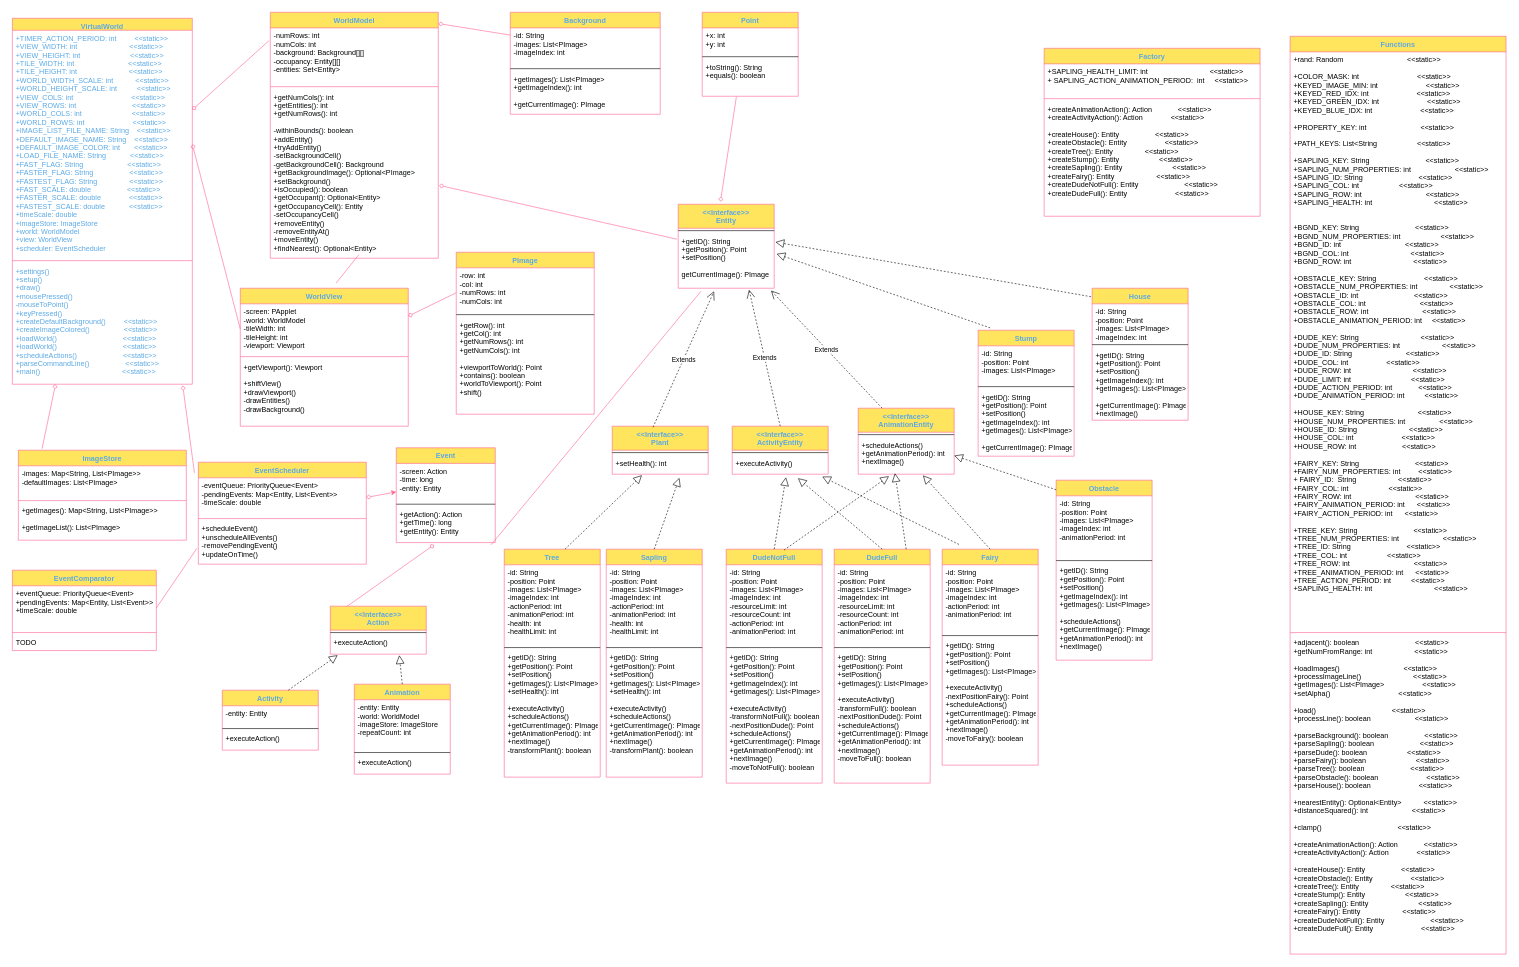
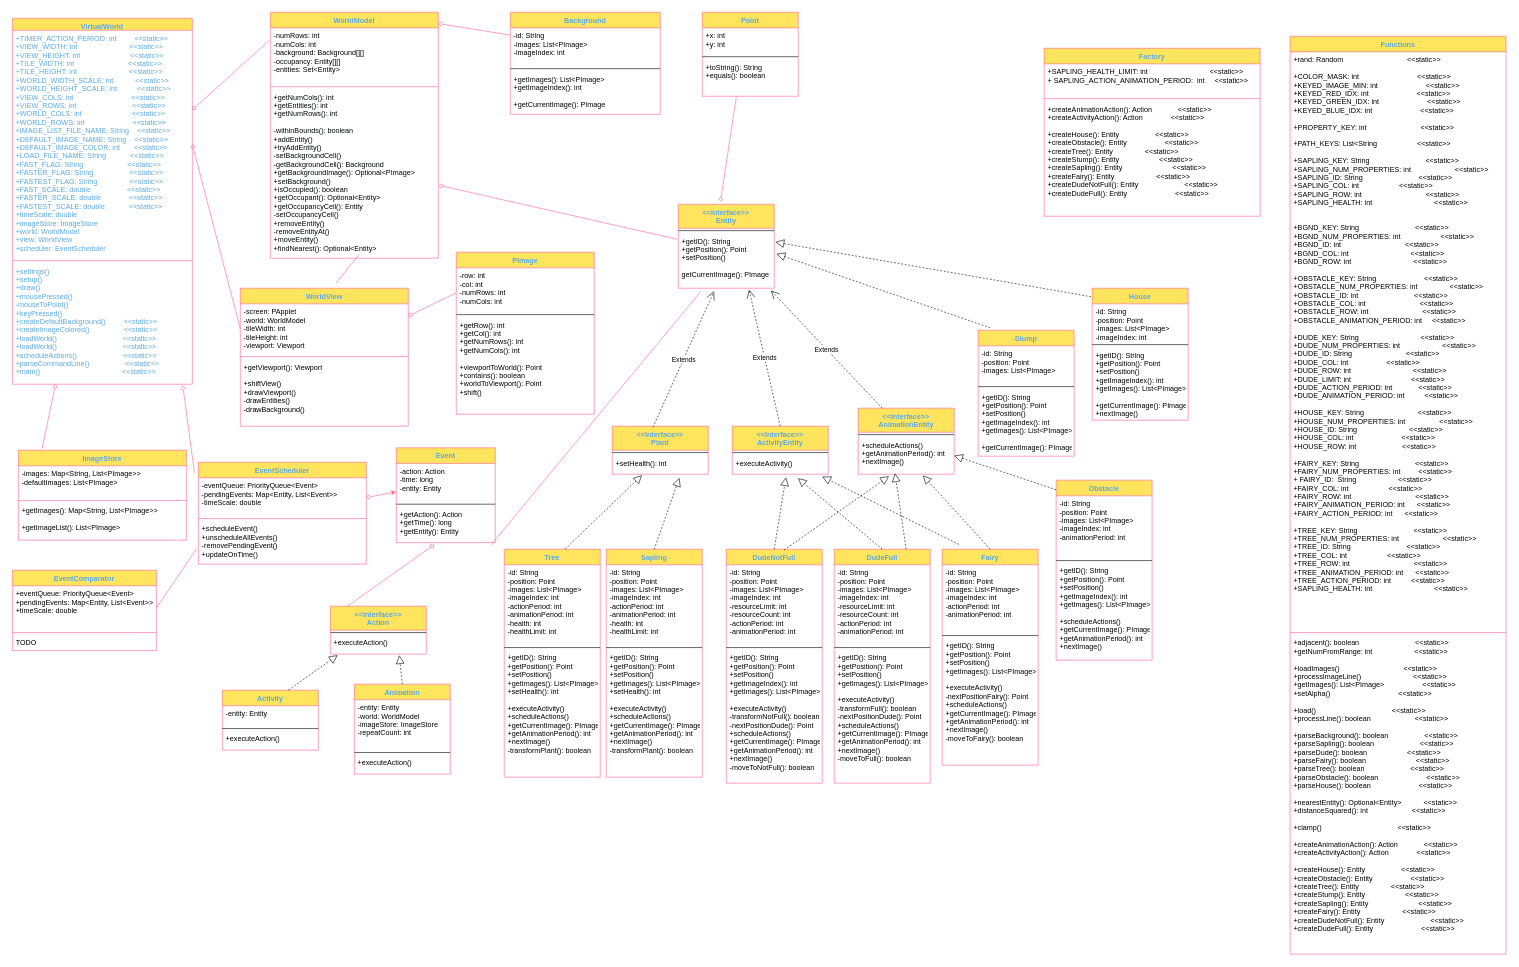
(427, 472) -> (426, 472)
